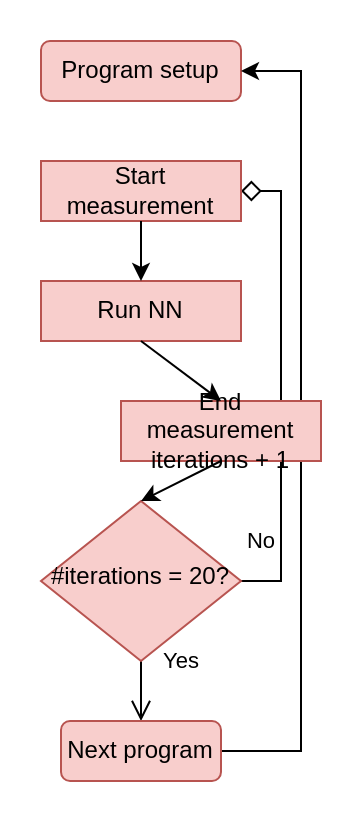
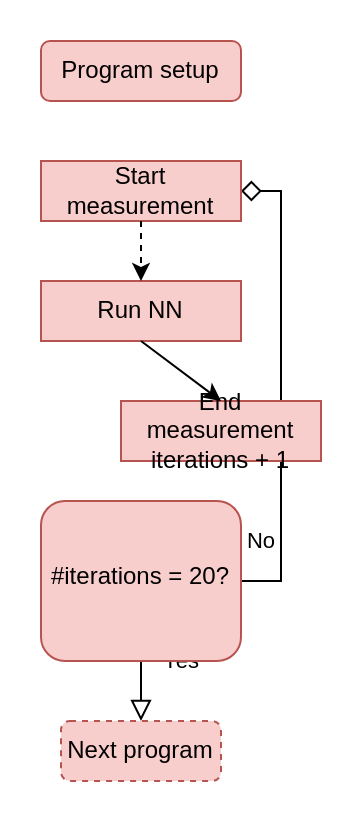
(301, 213) -> none
(141, 246) -> (141, 246)
(187, 478) -> none
(141, 581) -> (141, 581)
(141, 706) -> (141, 699)
(141, 751) -> (141, 751)
